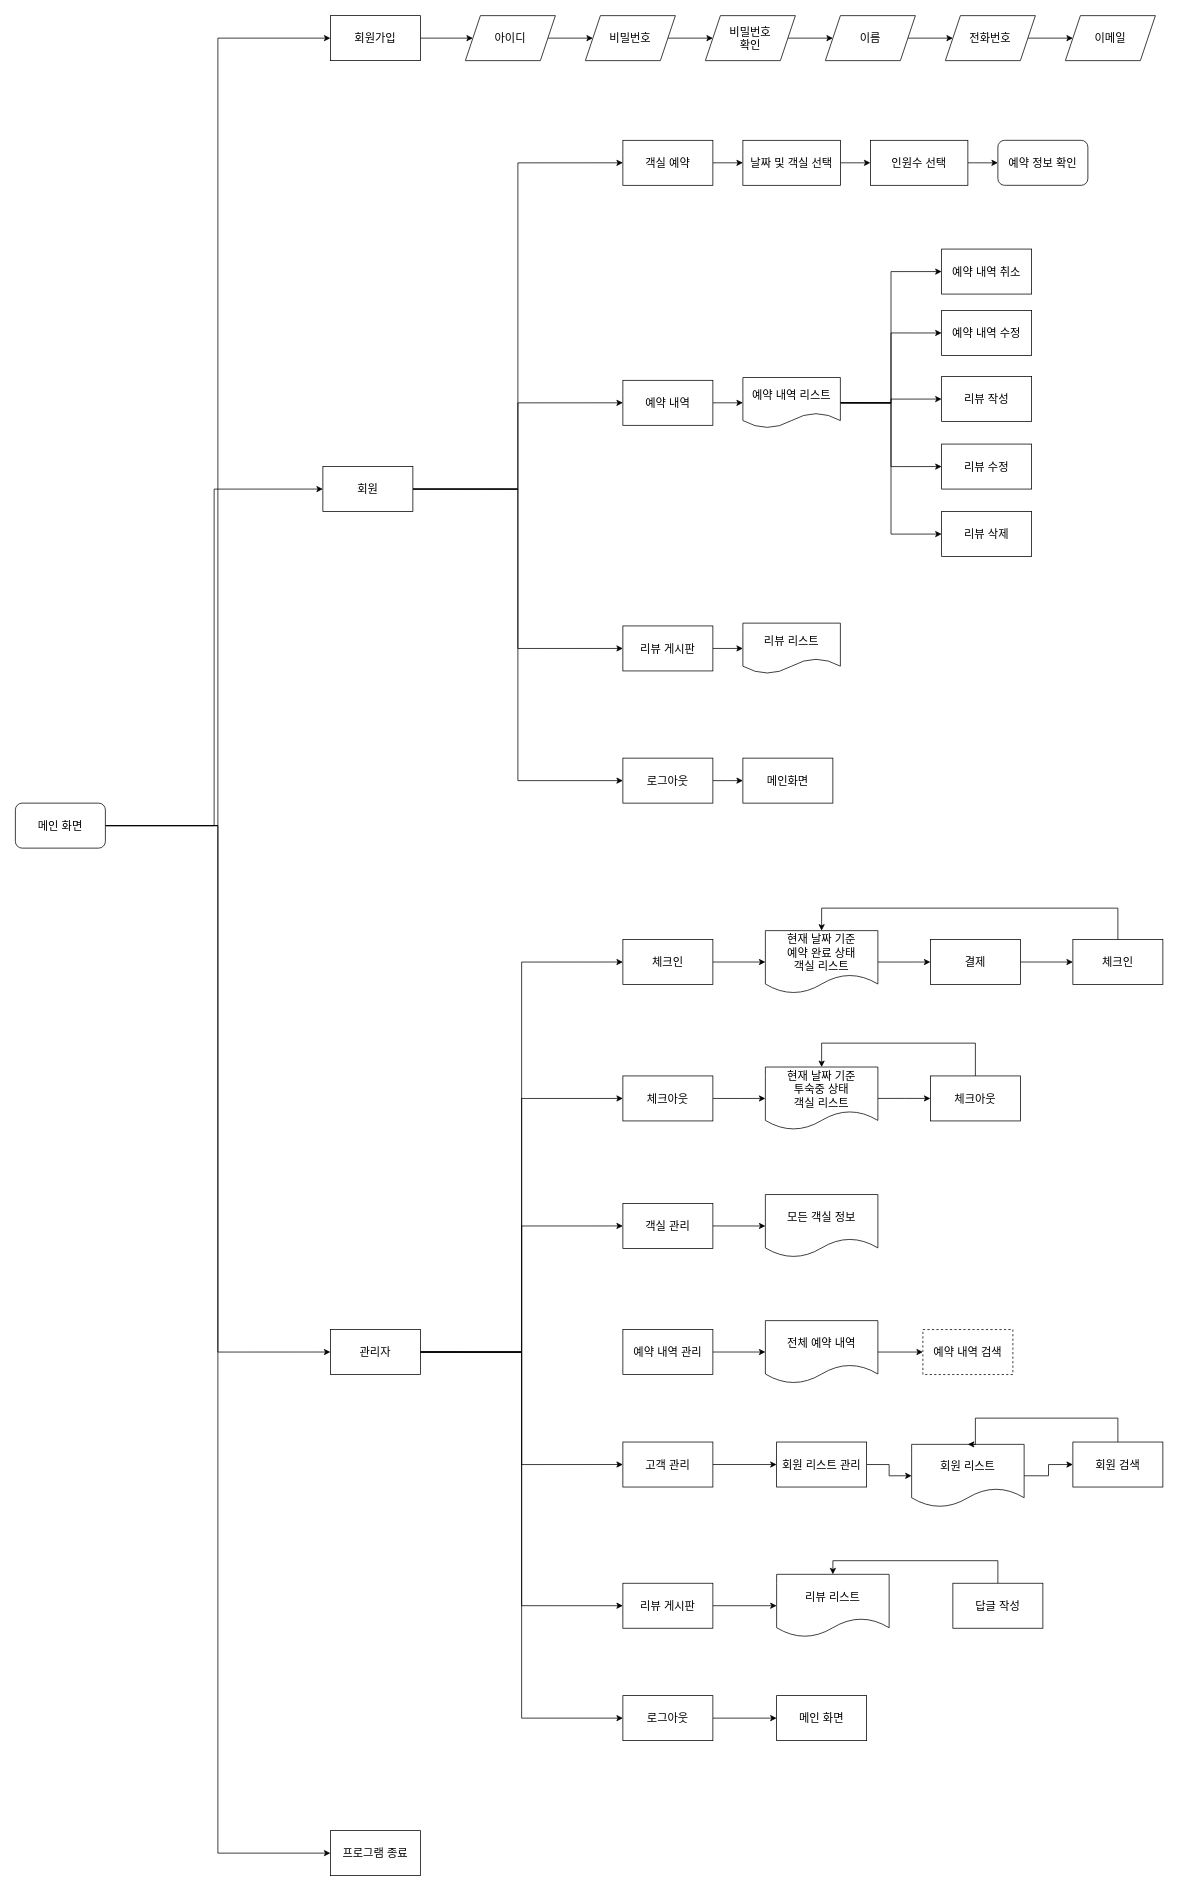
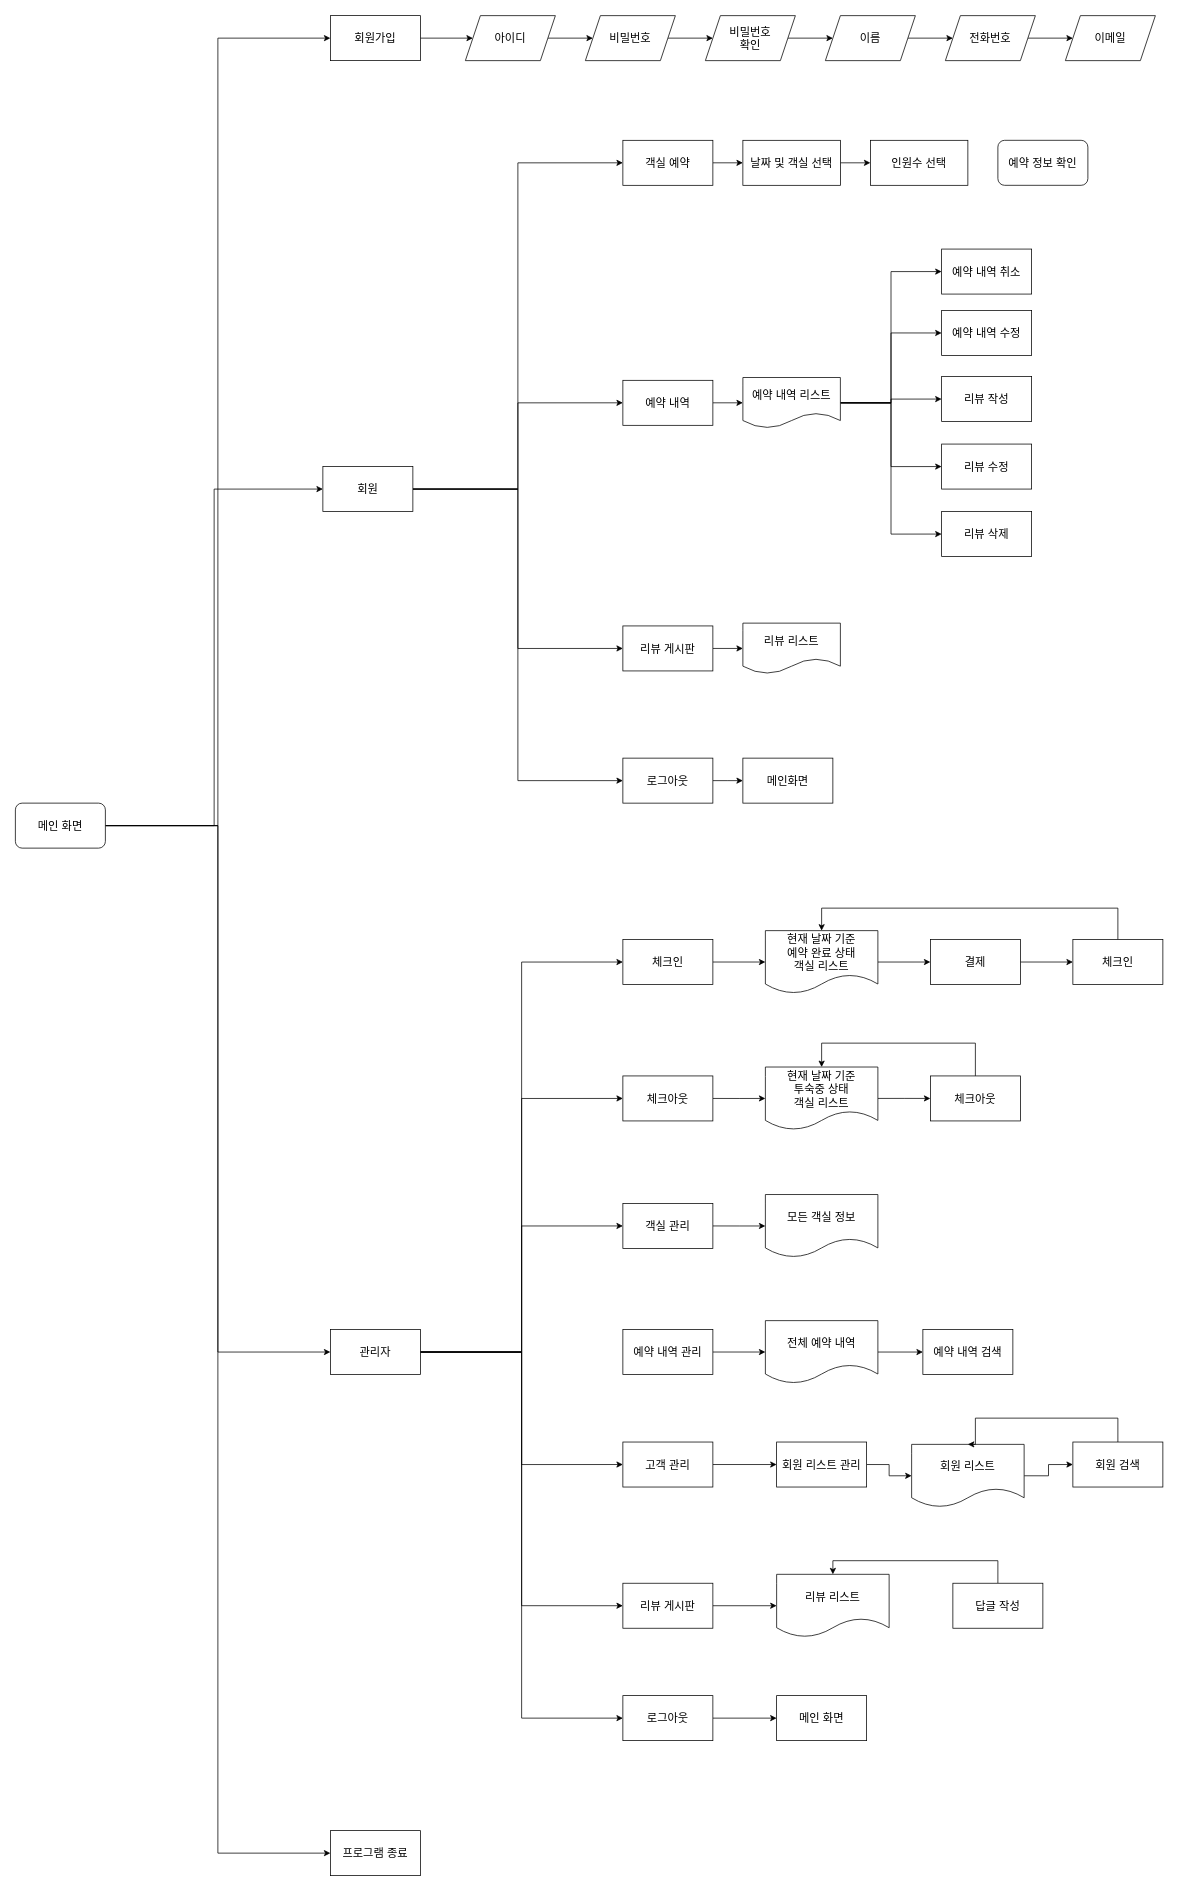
(980, 163) -> none
(968, 1352) -> (968, 1352)
